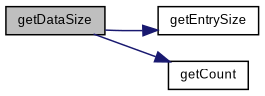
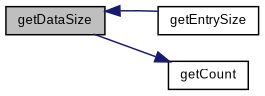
(124, 31) -> (139, 11)
